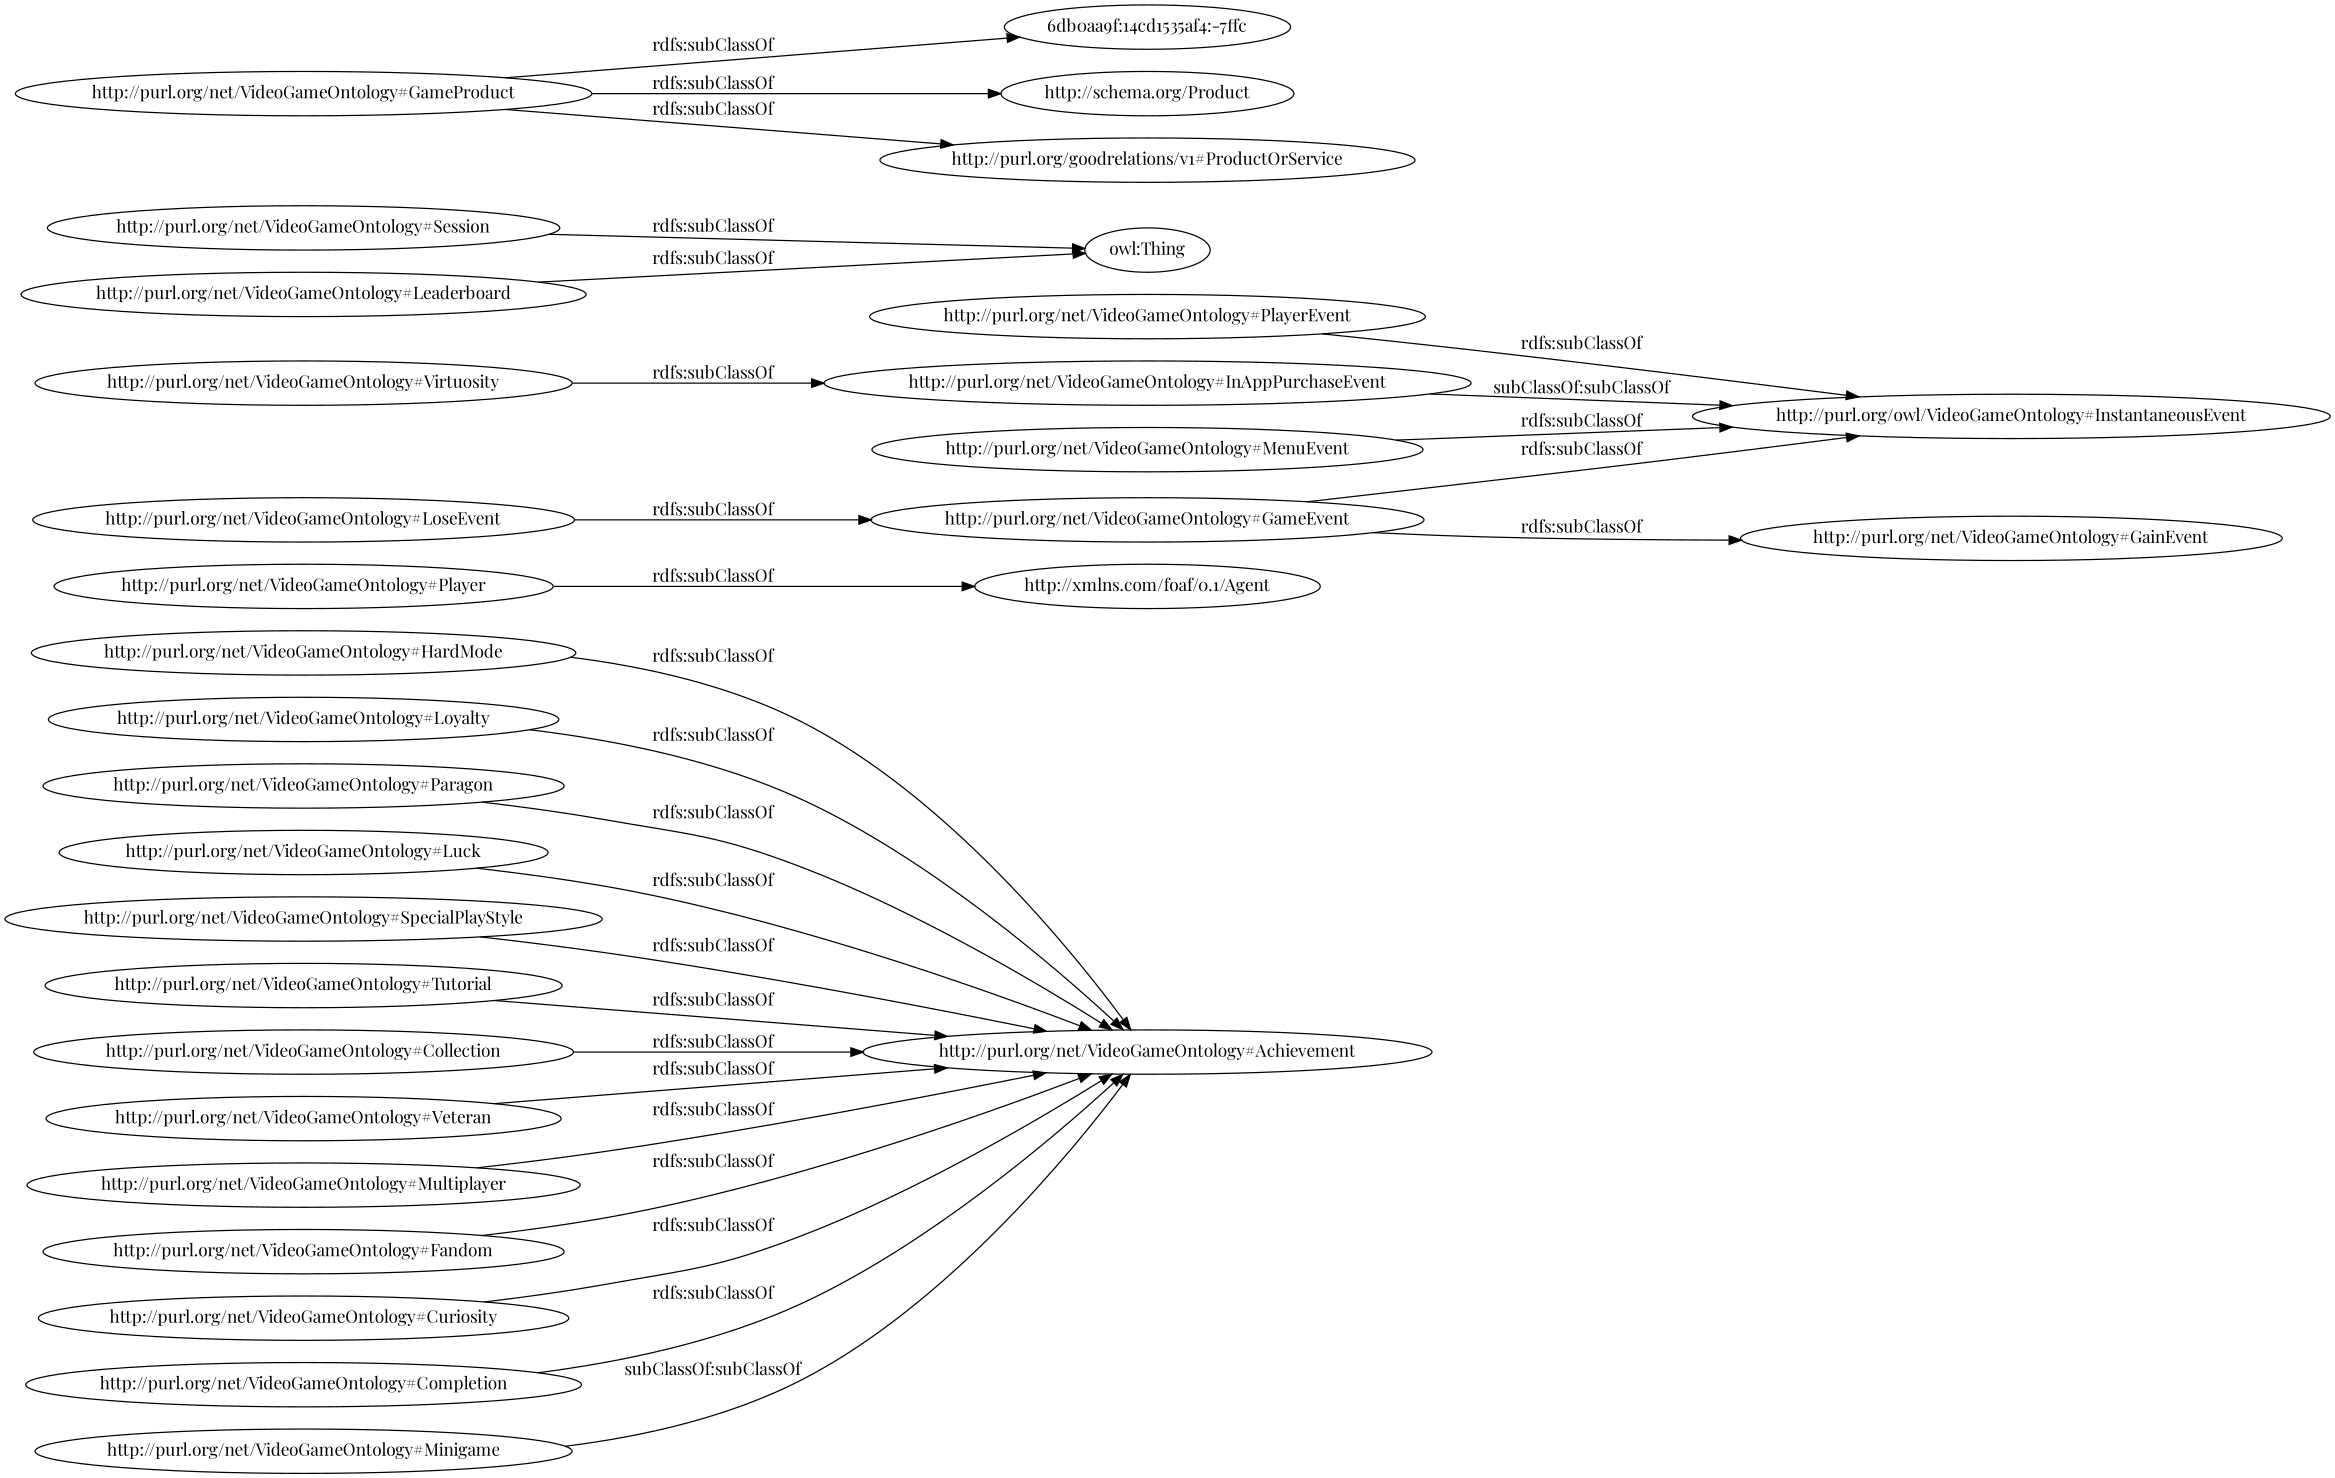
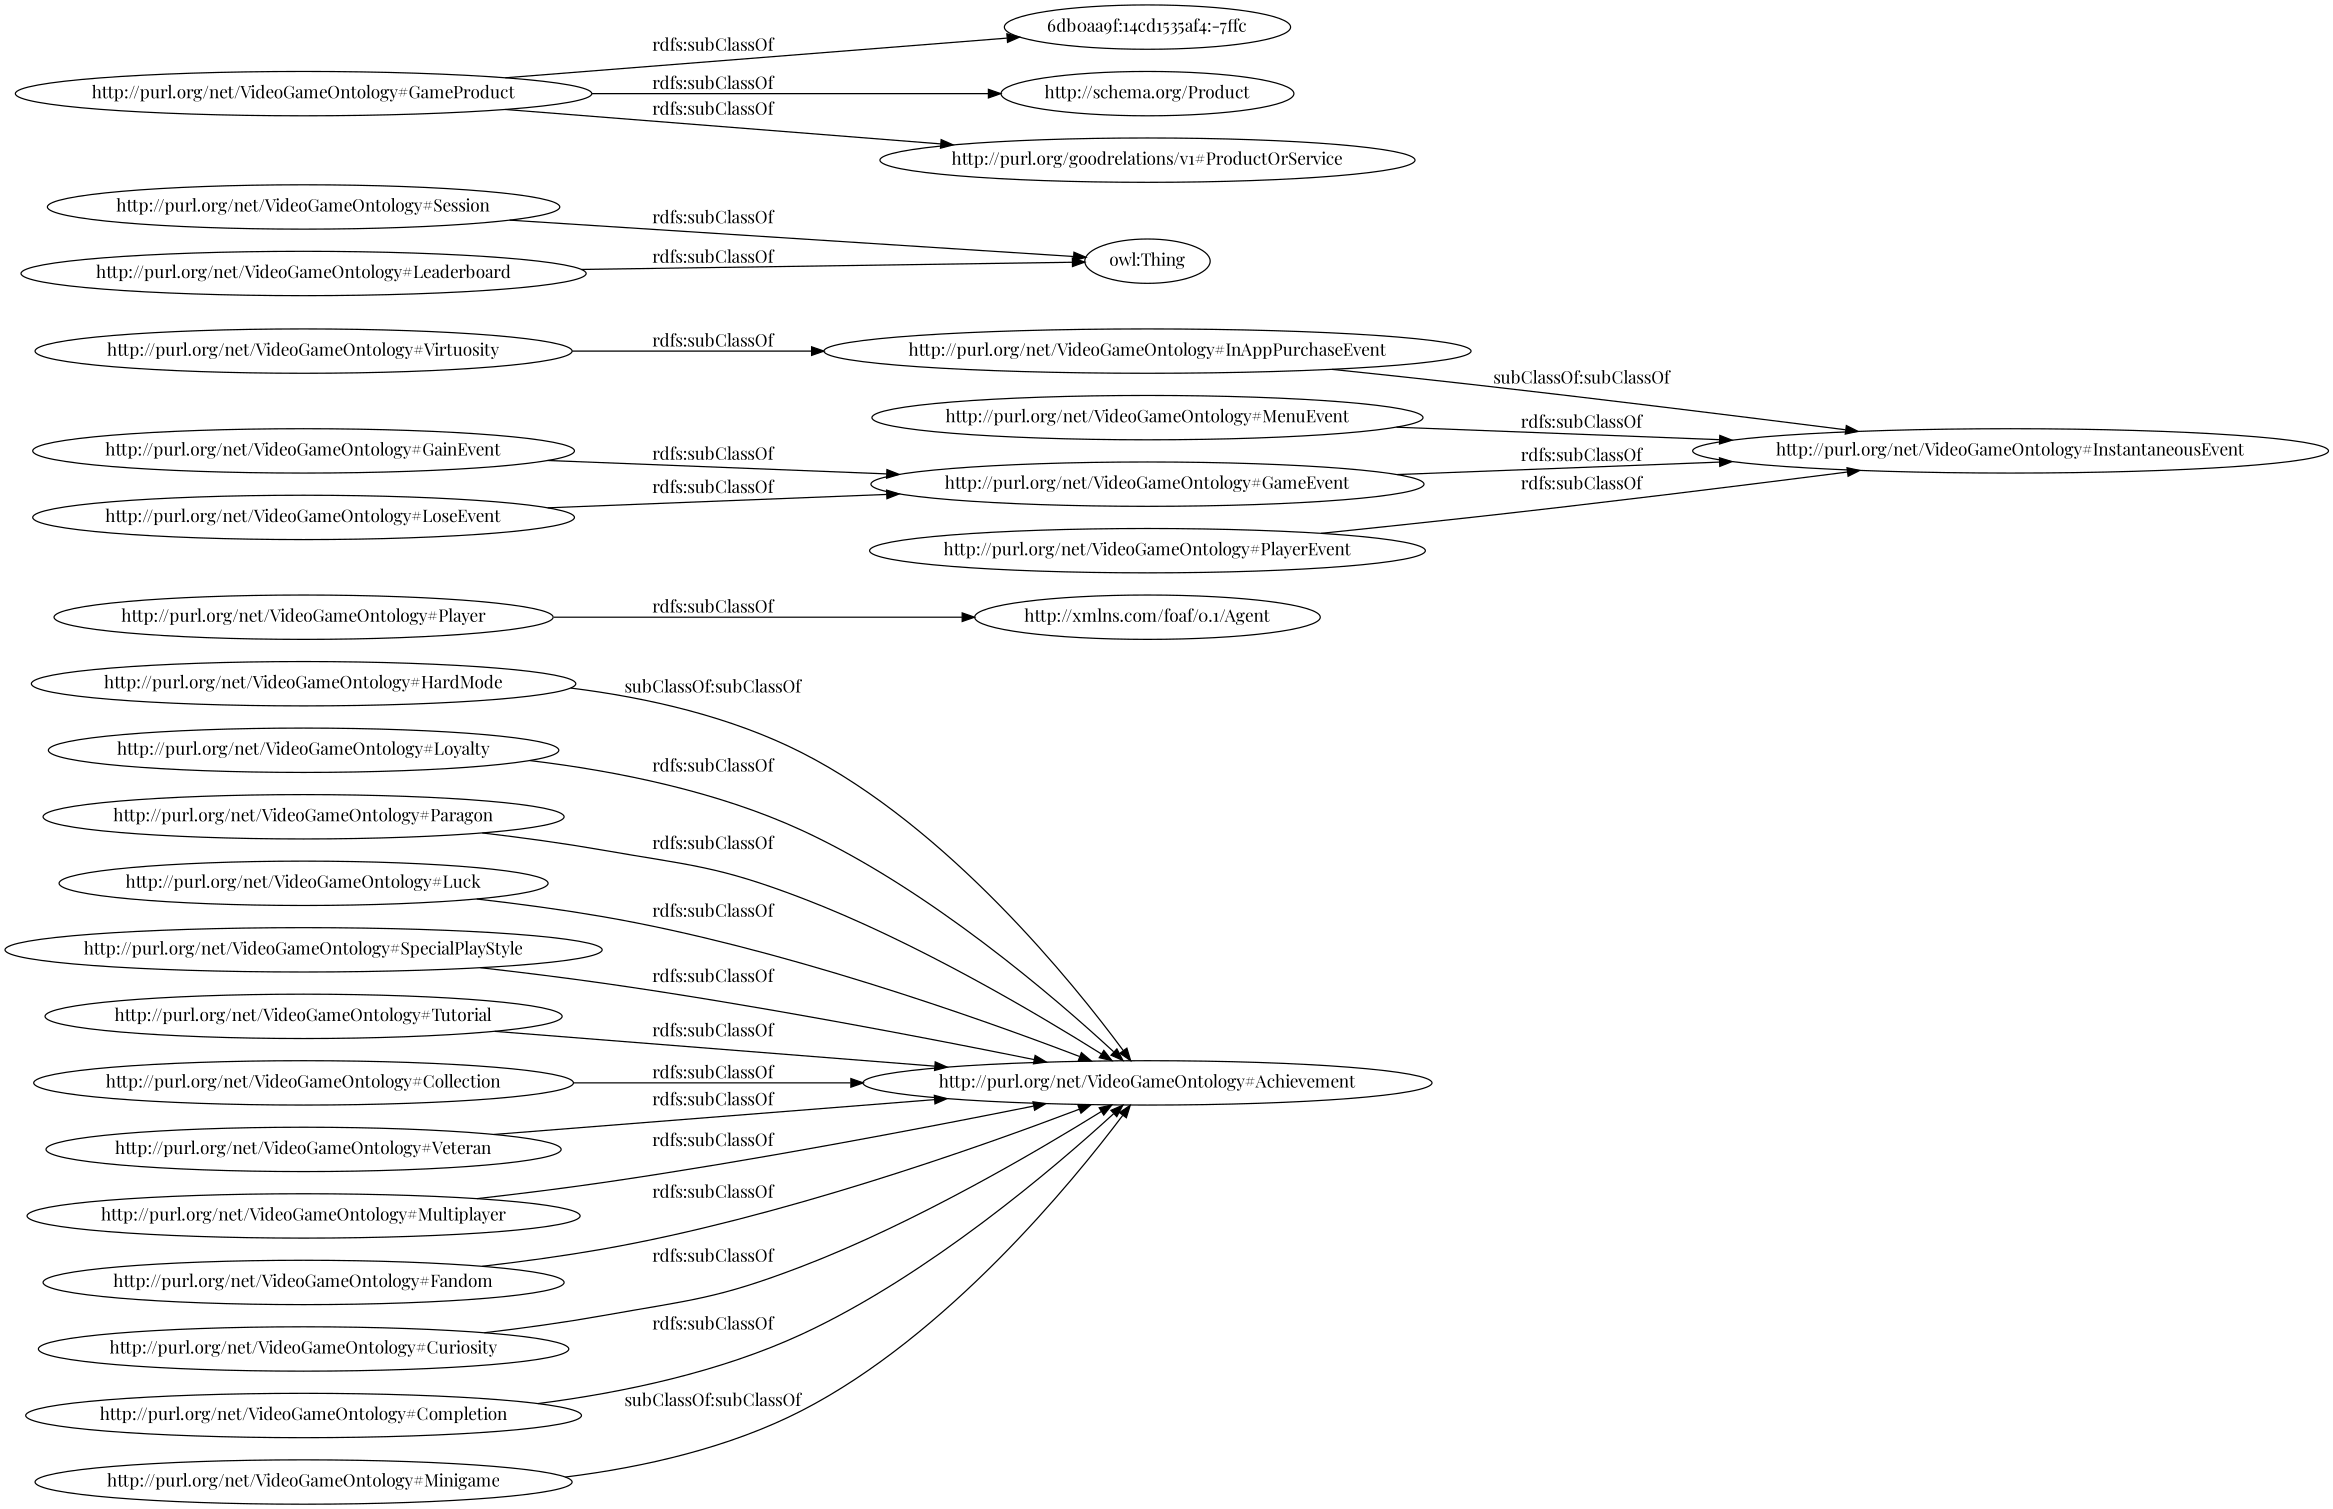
(2011, 416) -> (2011, 451)
(1551, 538) -> (717, 467)
(713, 657) -> (713, 688)
